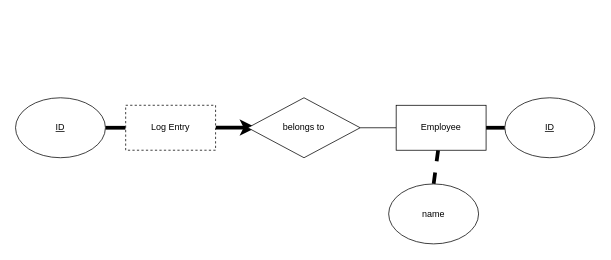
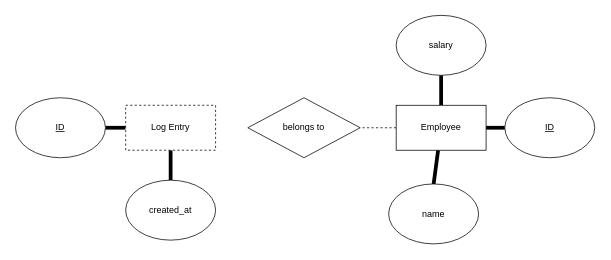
none -> (441, 45)
none -> (441, 90)
(231, 128) -> none
(378, 128) -> (378, 128)
none -> (171, 165)
(436, 166) -> (436, 166)
none -> (171, 210)
